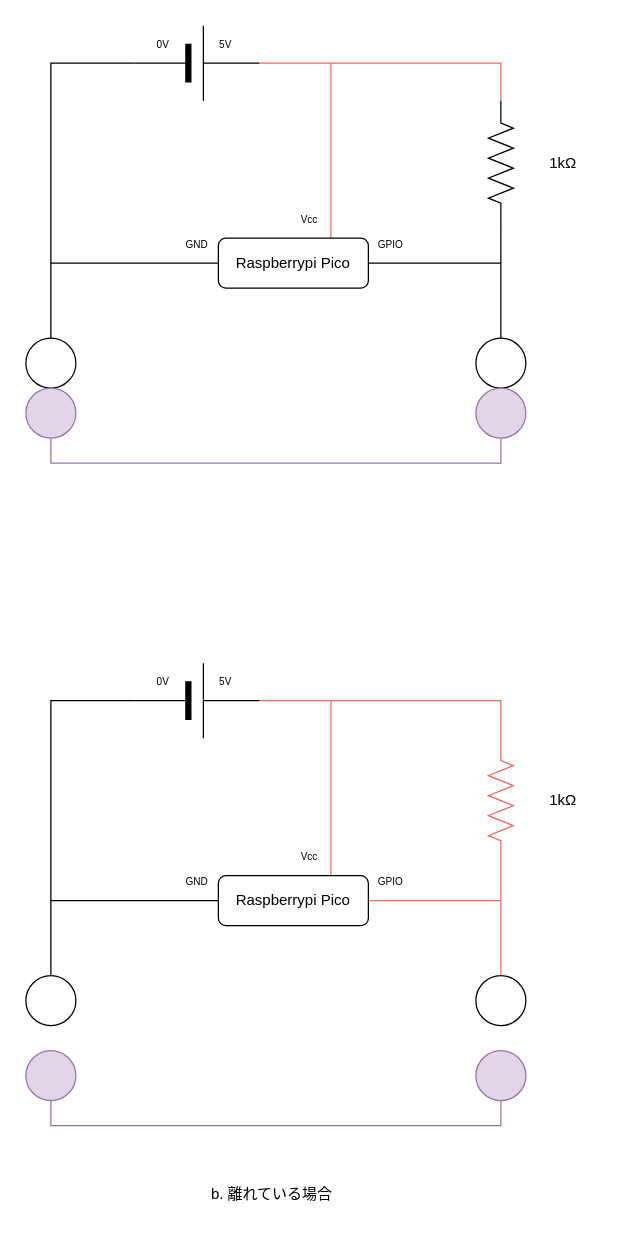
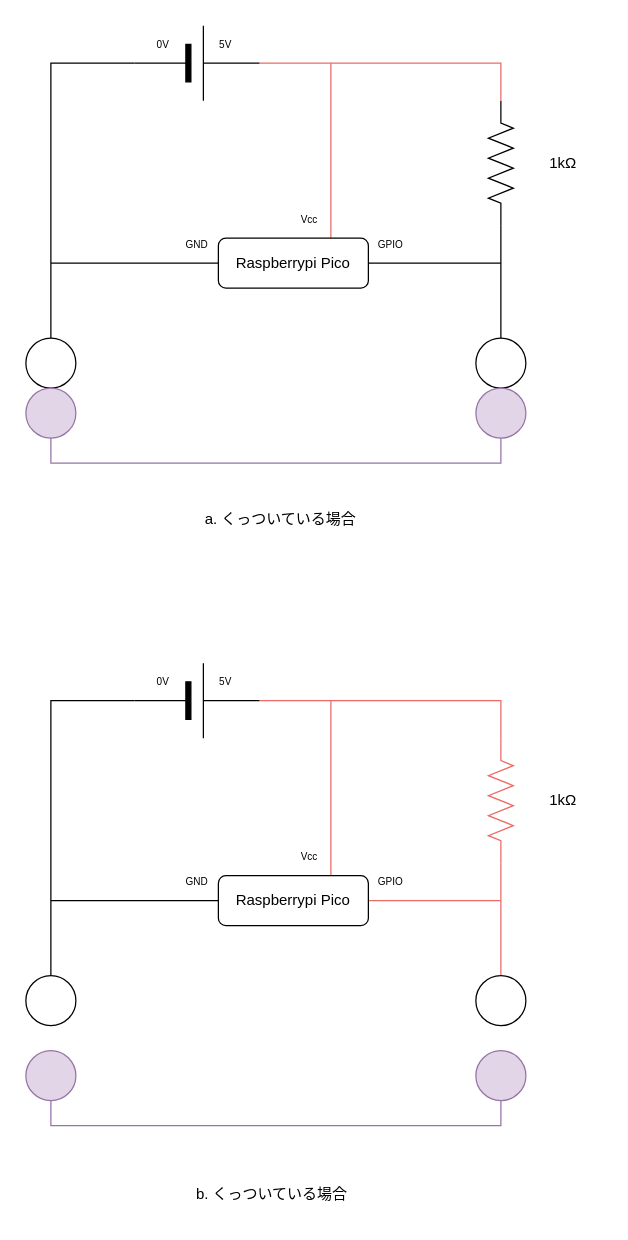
none -> (281, 519)
(272, 1194) -> (272, 1194)
